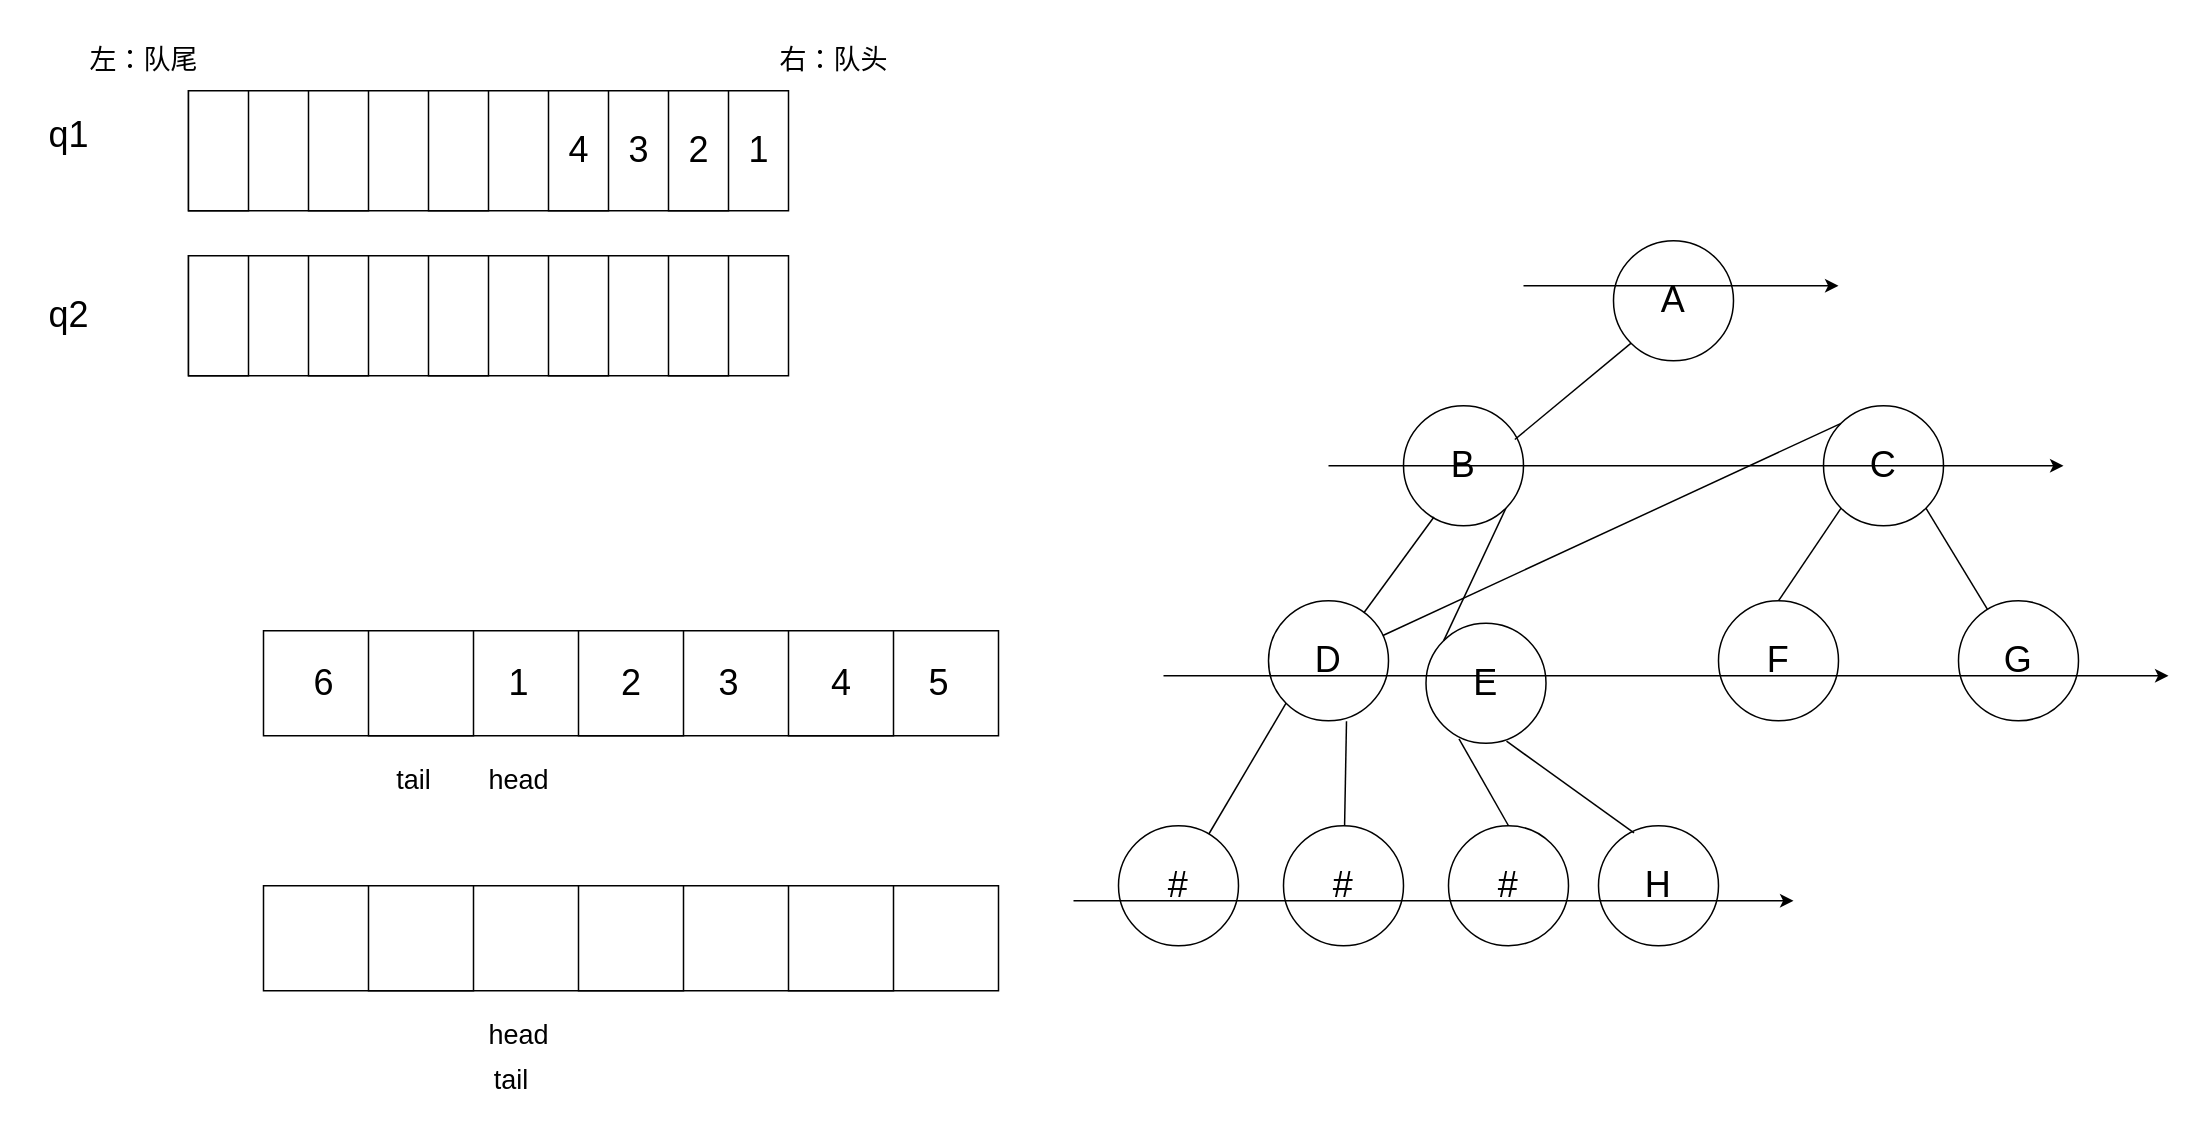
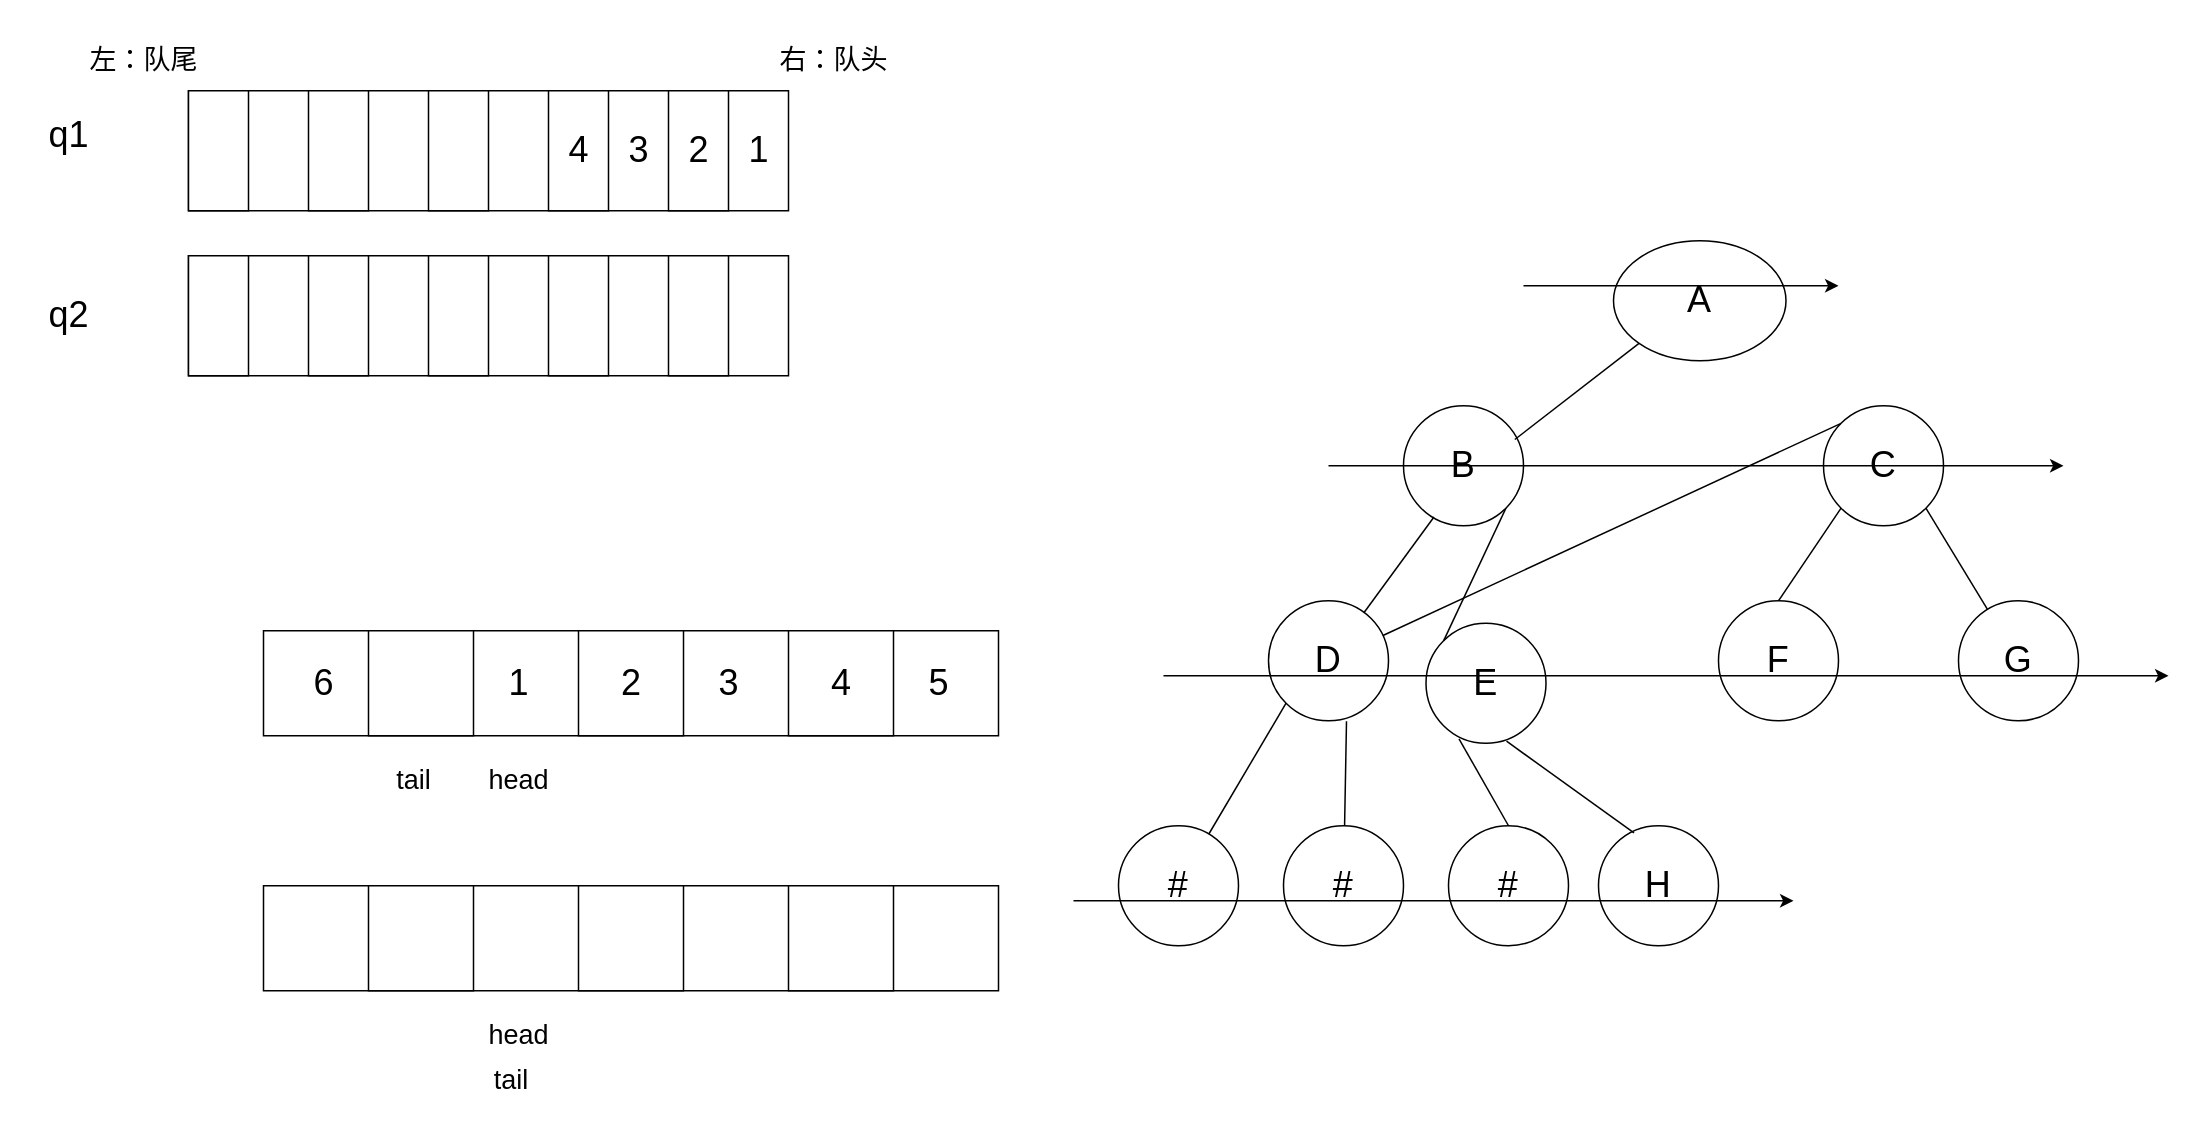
(1673, 301) -> (1700, 301)
